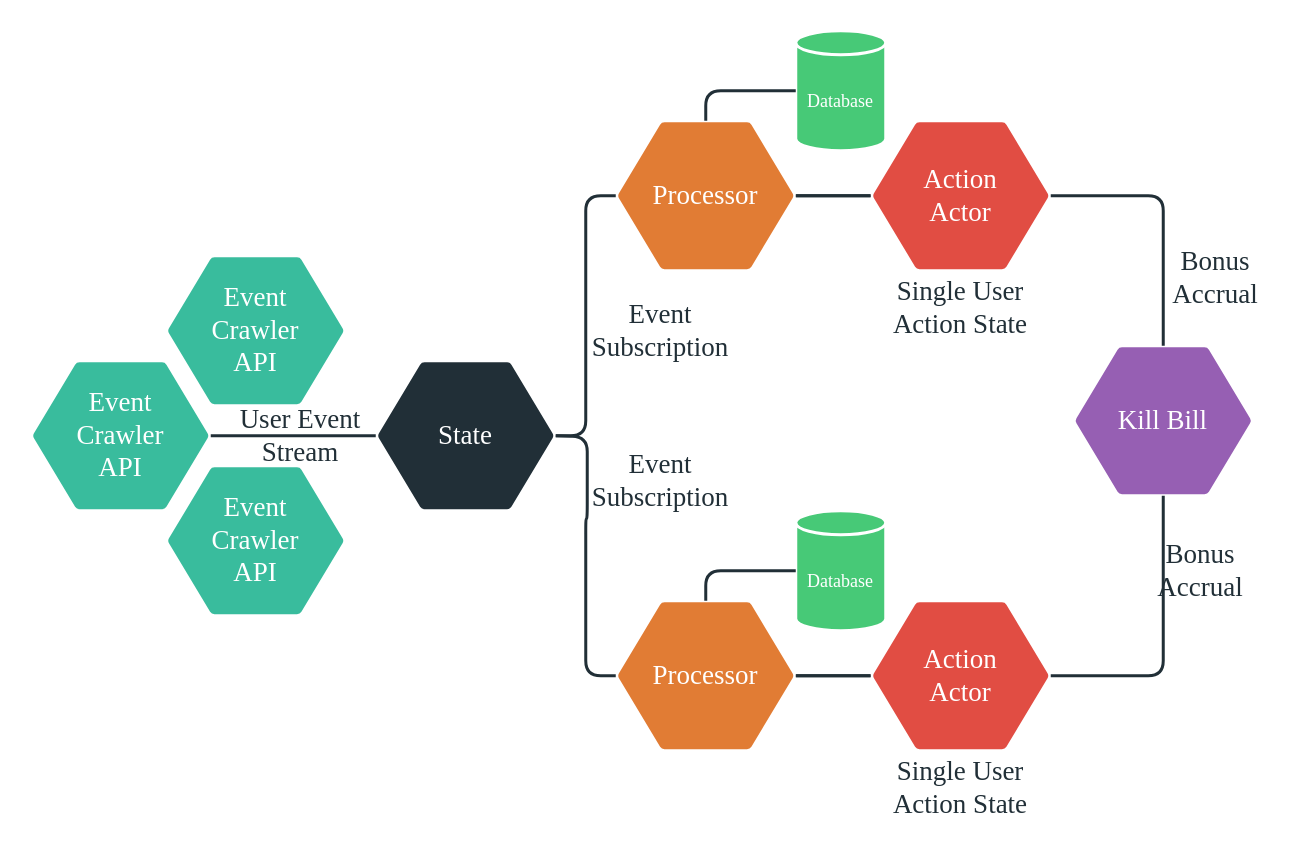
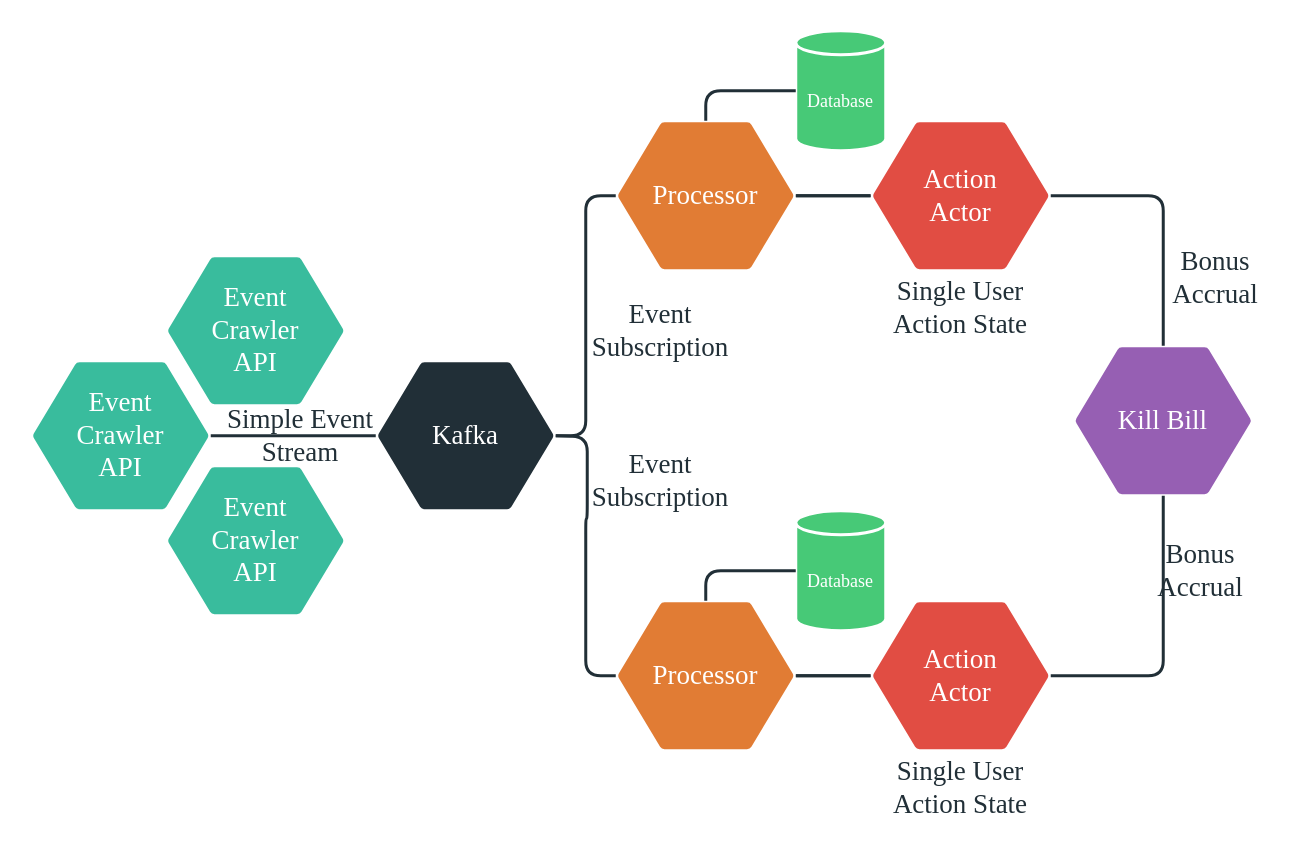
(301, 436) -> (301, 436)
(466, 436) -> (466, 436)
